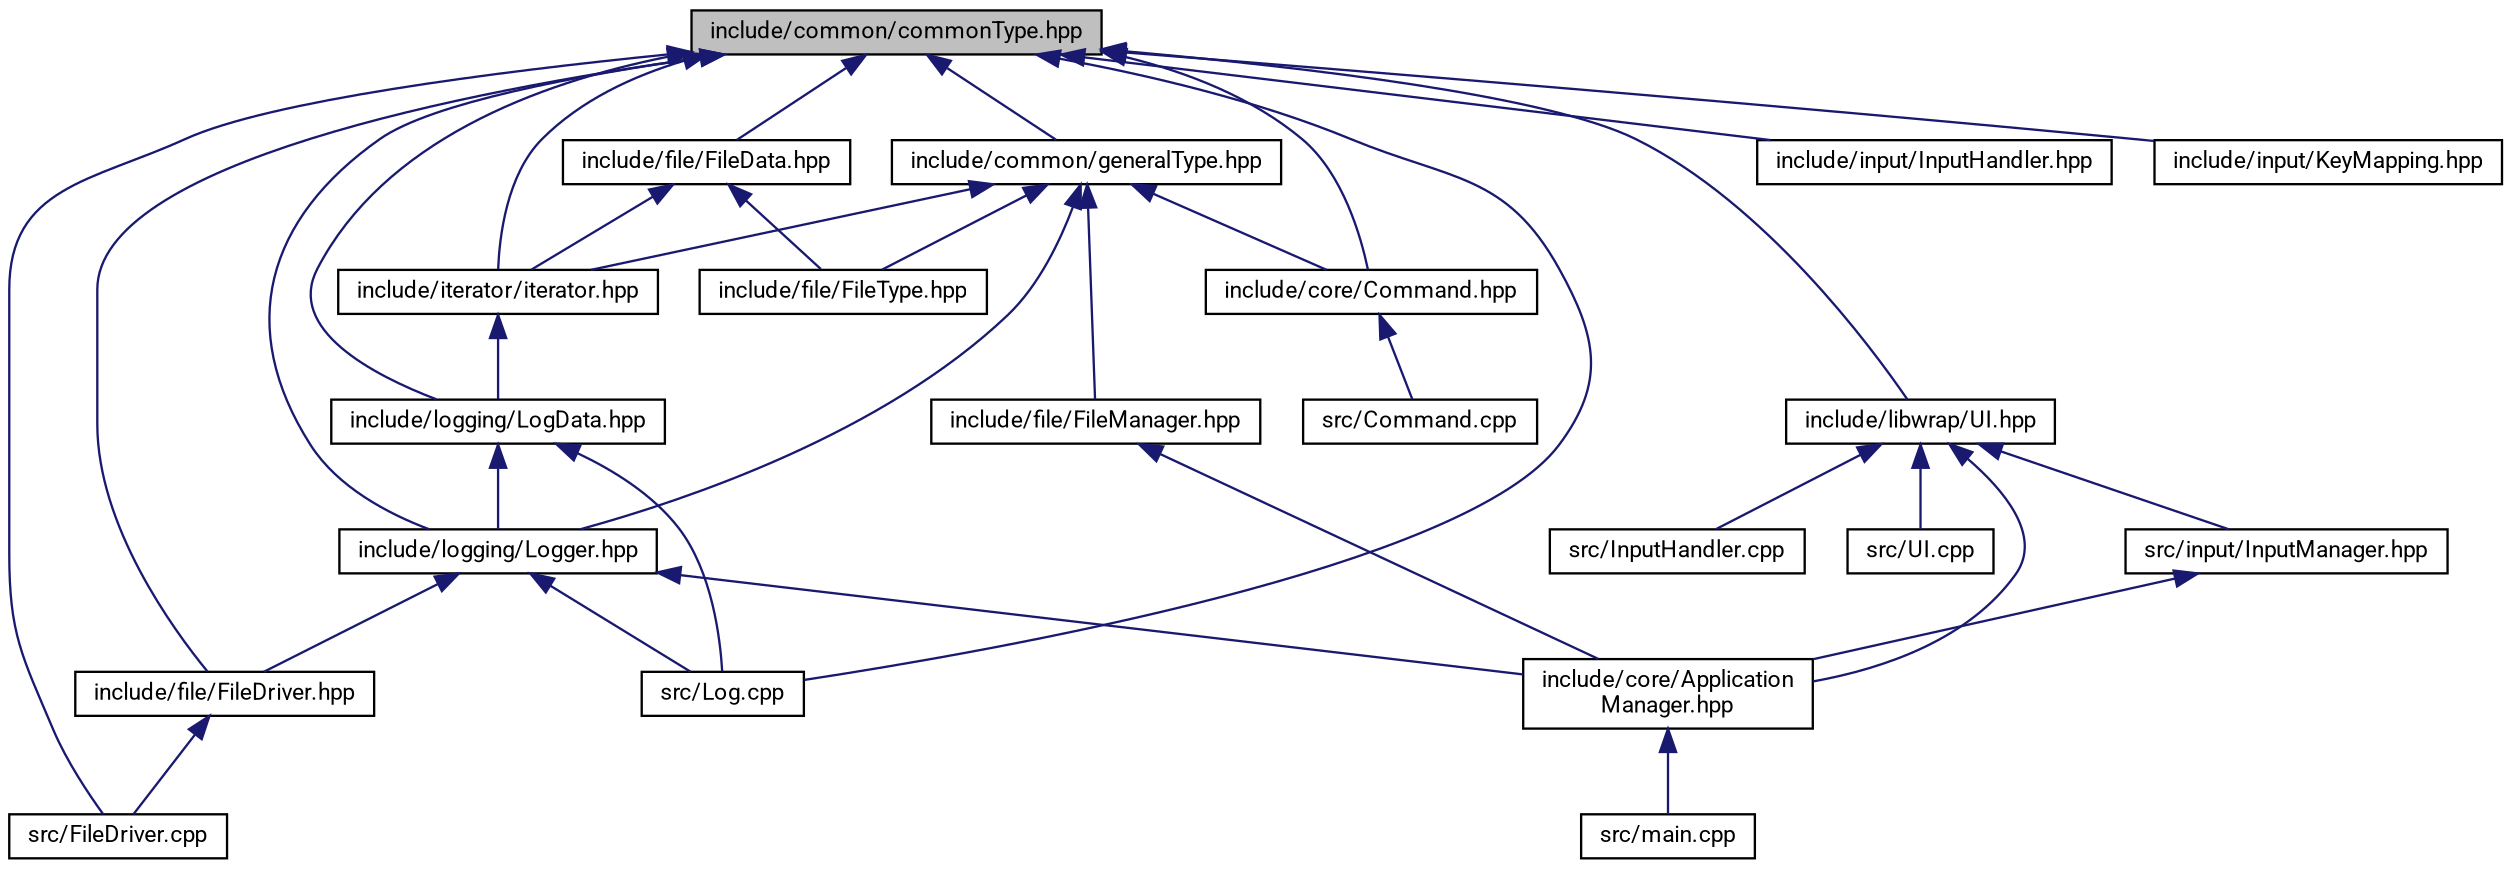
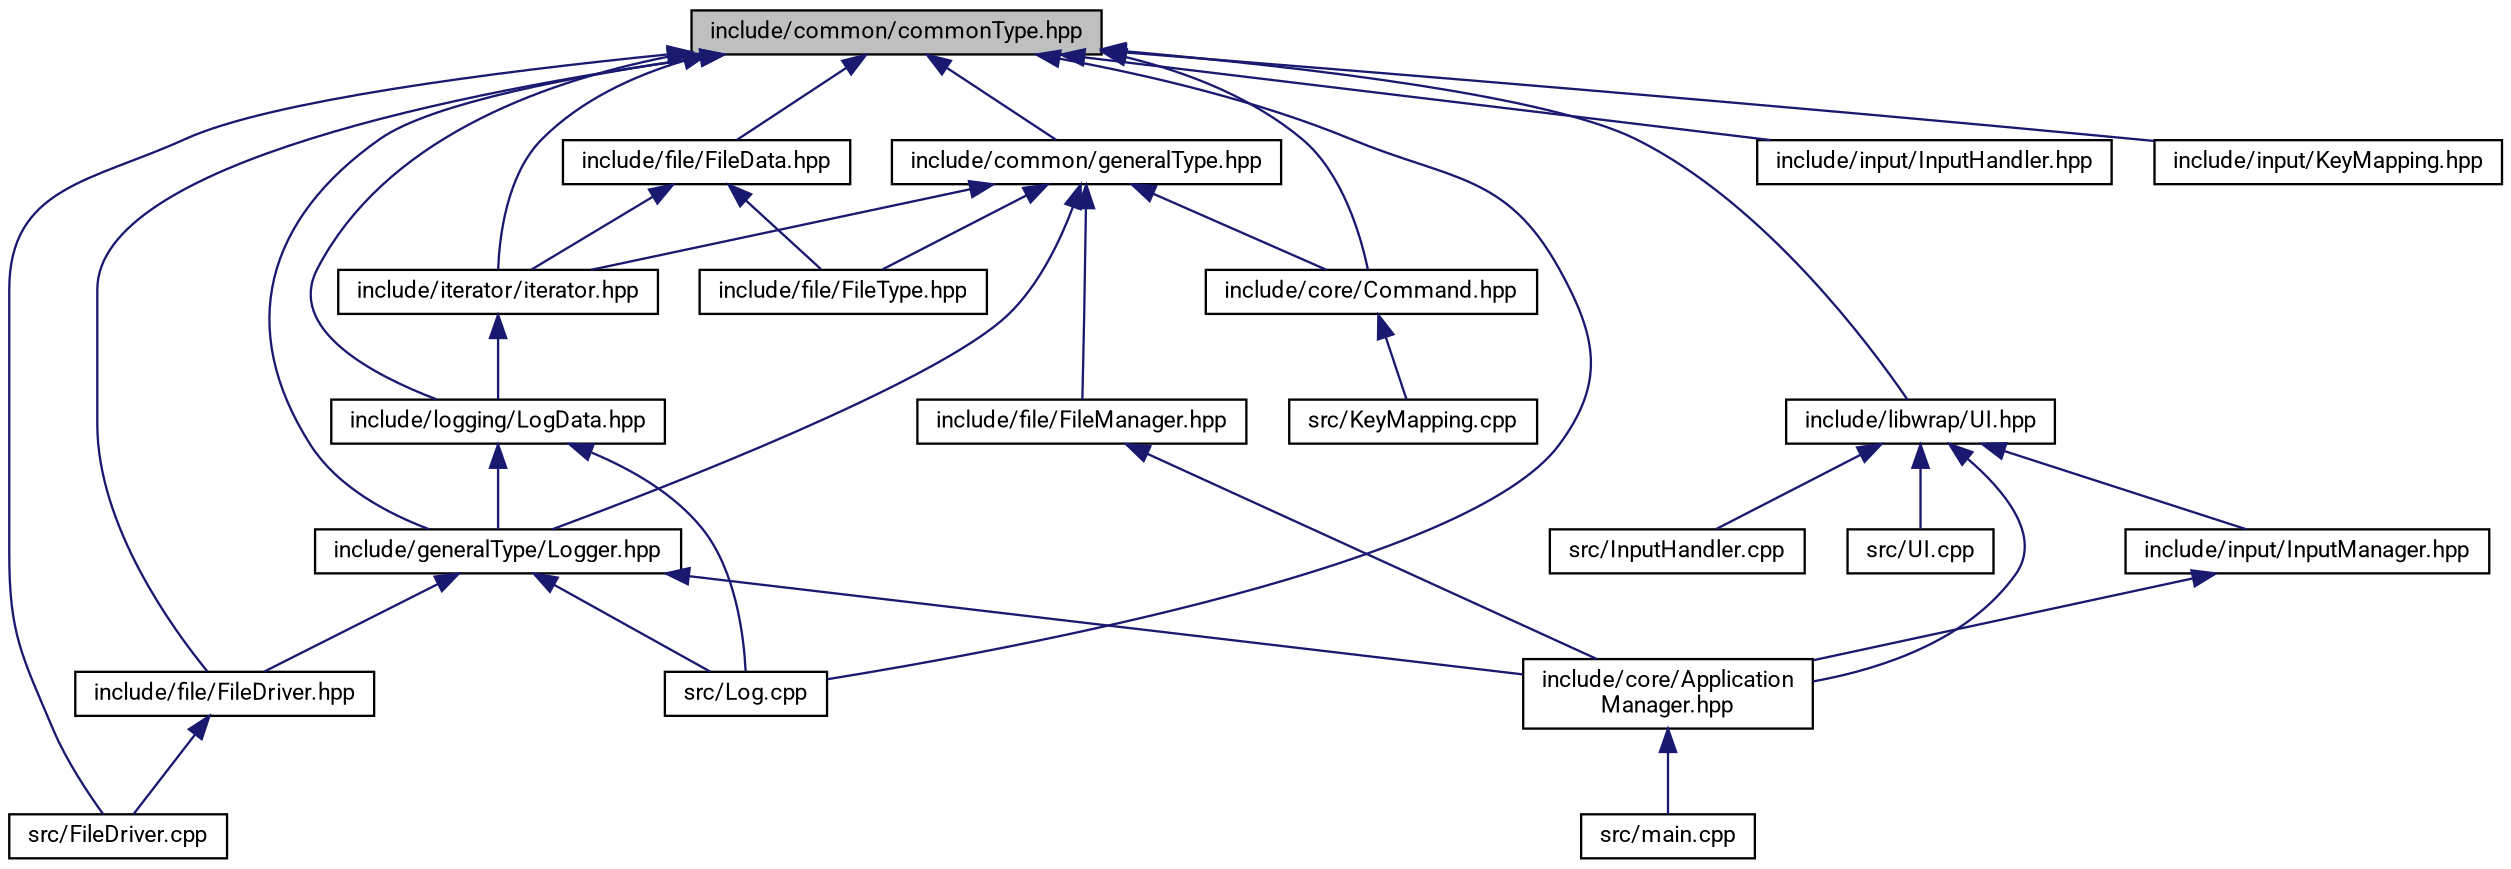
(1420, 422) -> (1413, 422)
(498, 551) -> (498, 551)
(2287, 551) -> (2307, 551)
